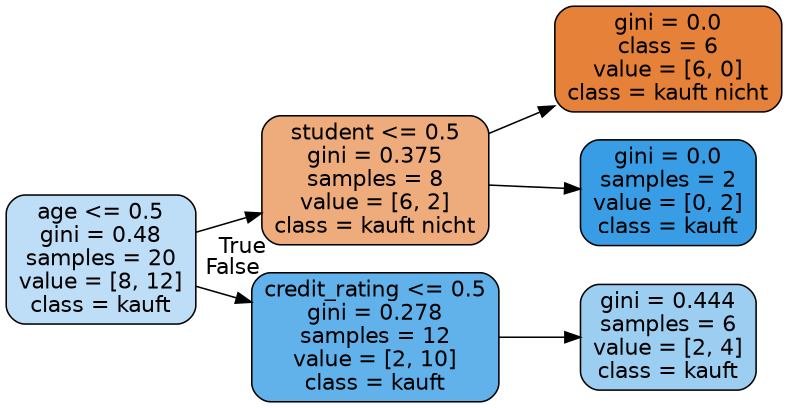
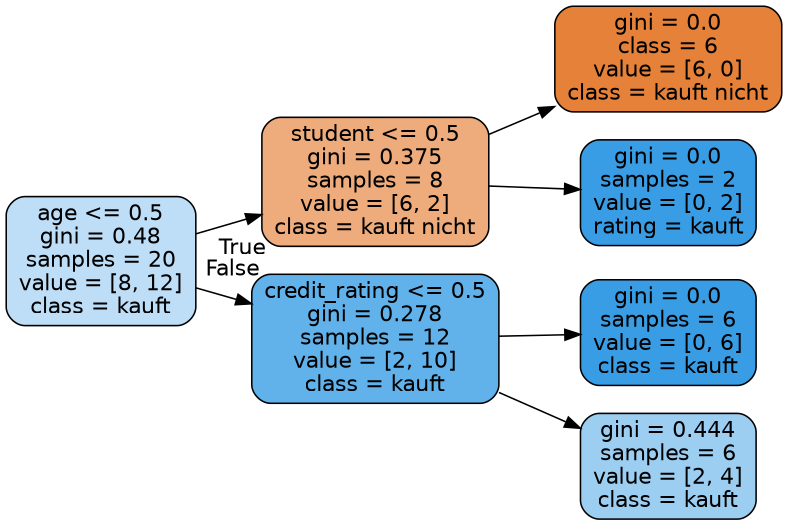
(668, 193) -> (668, 193)
none -> (668, 333)
